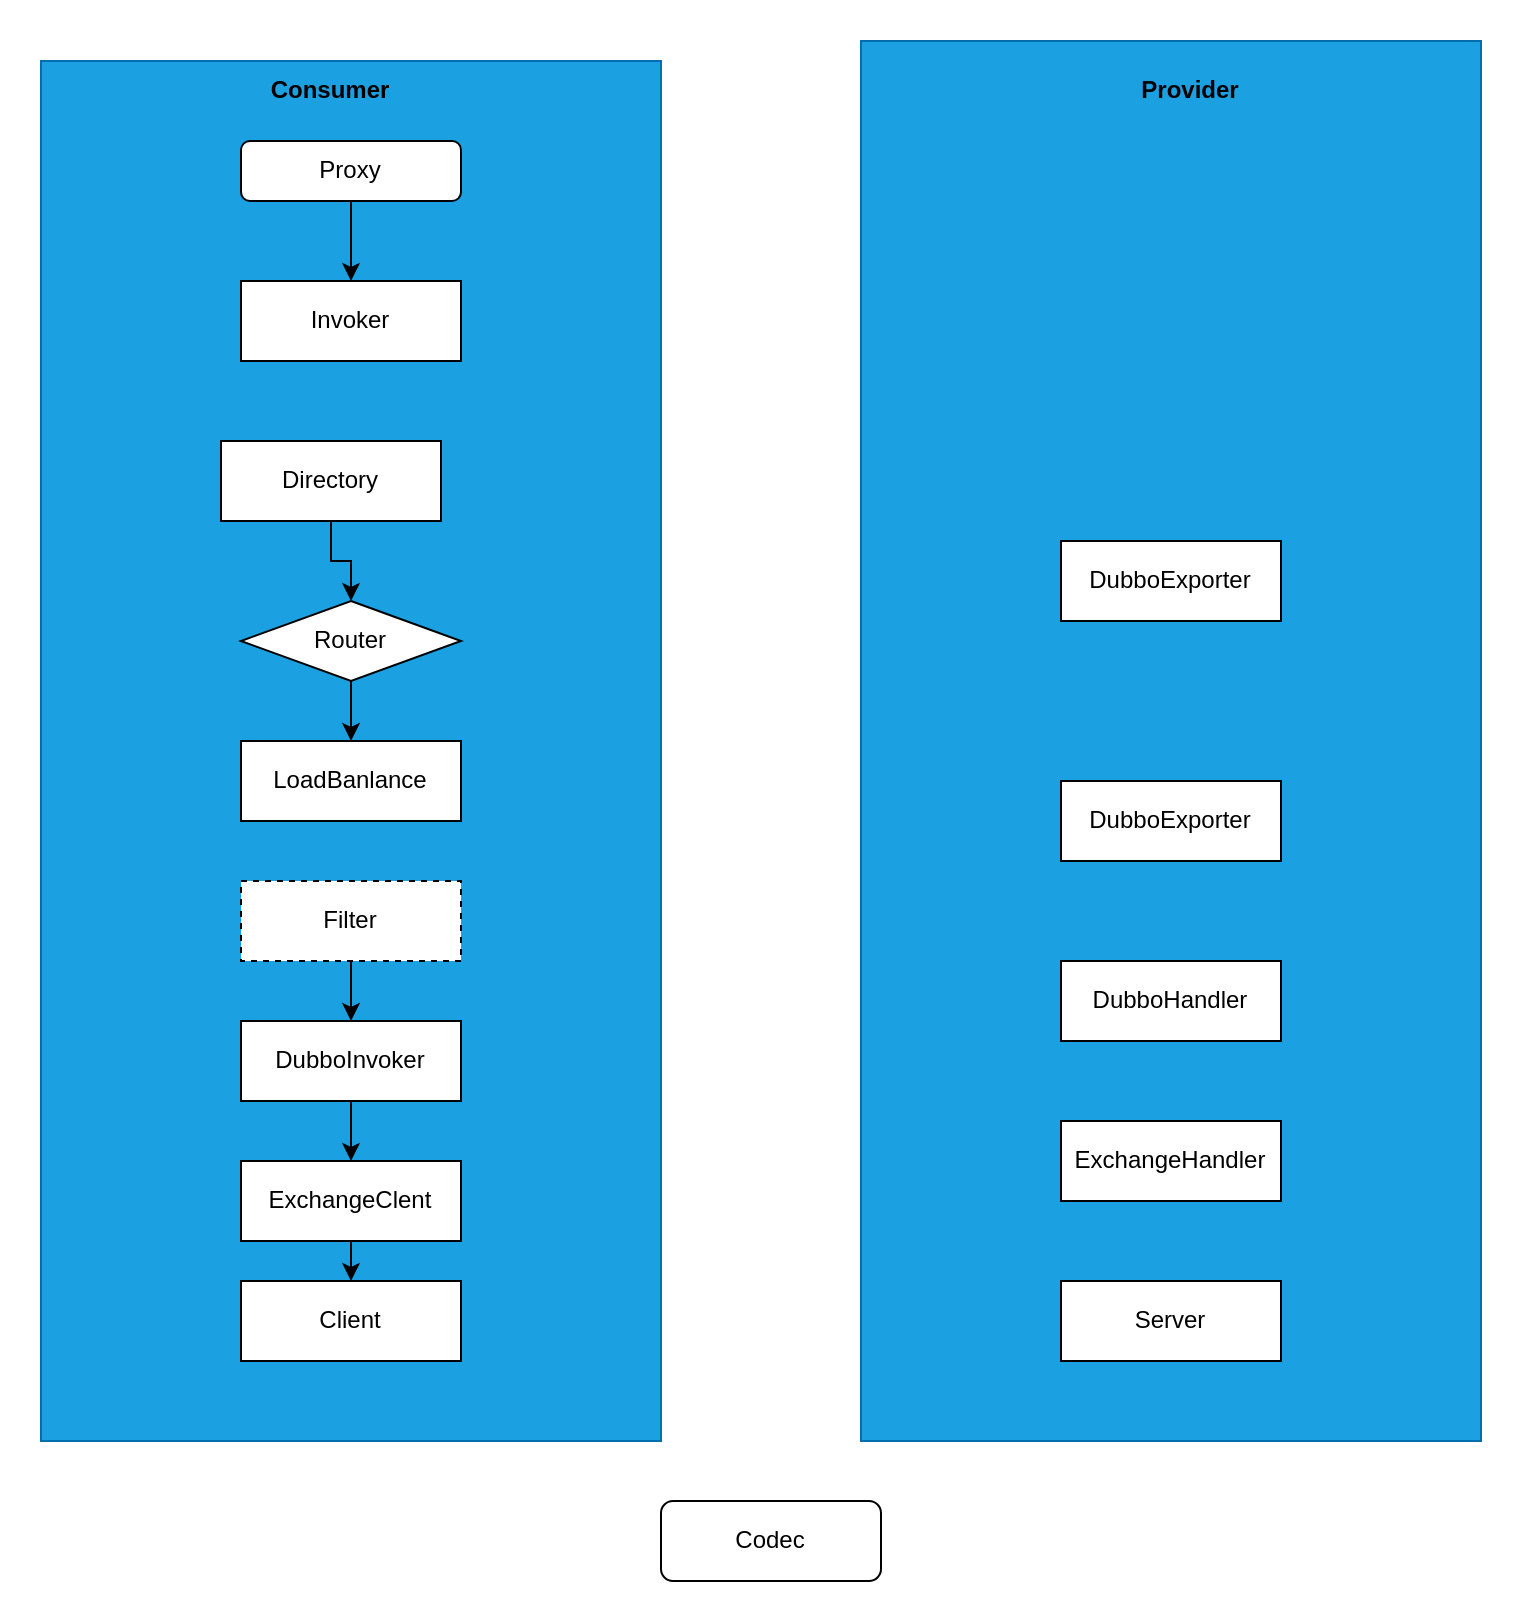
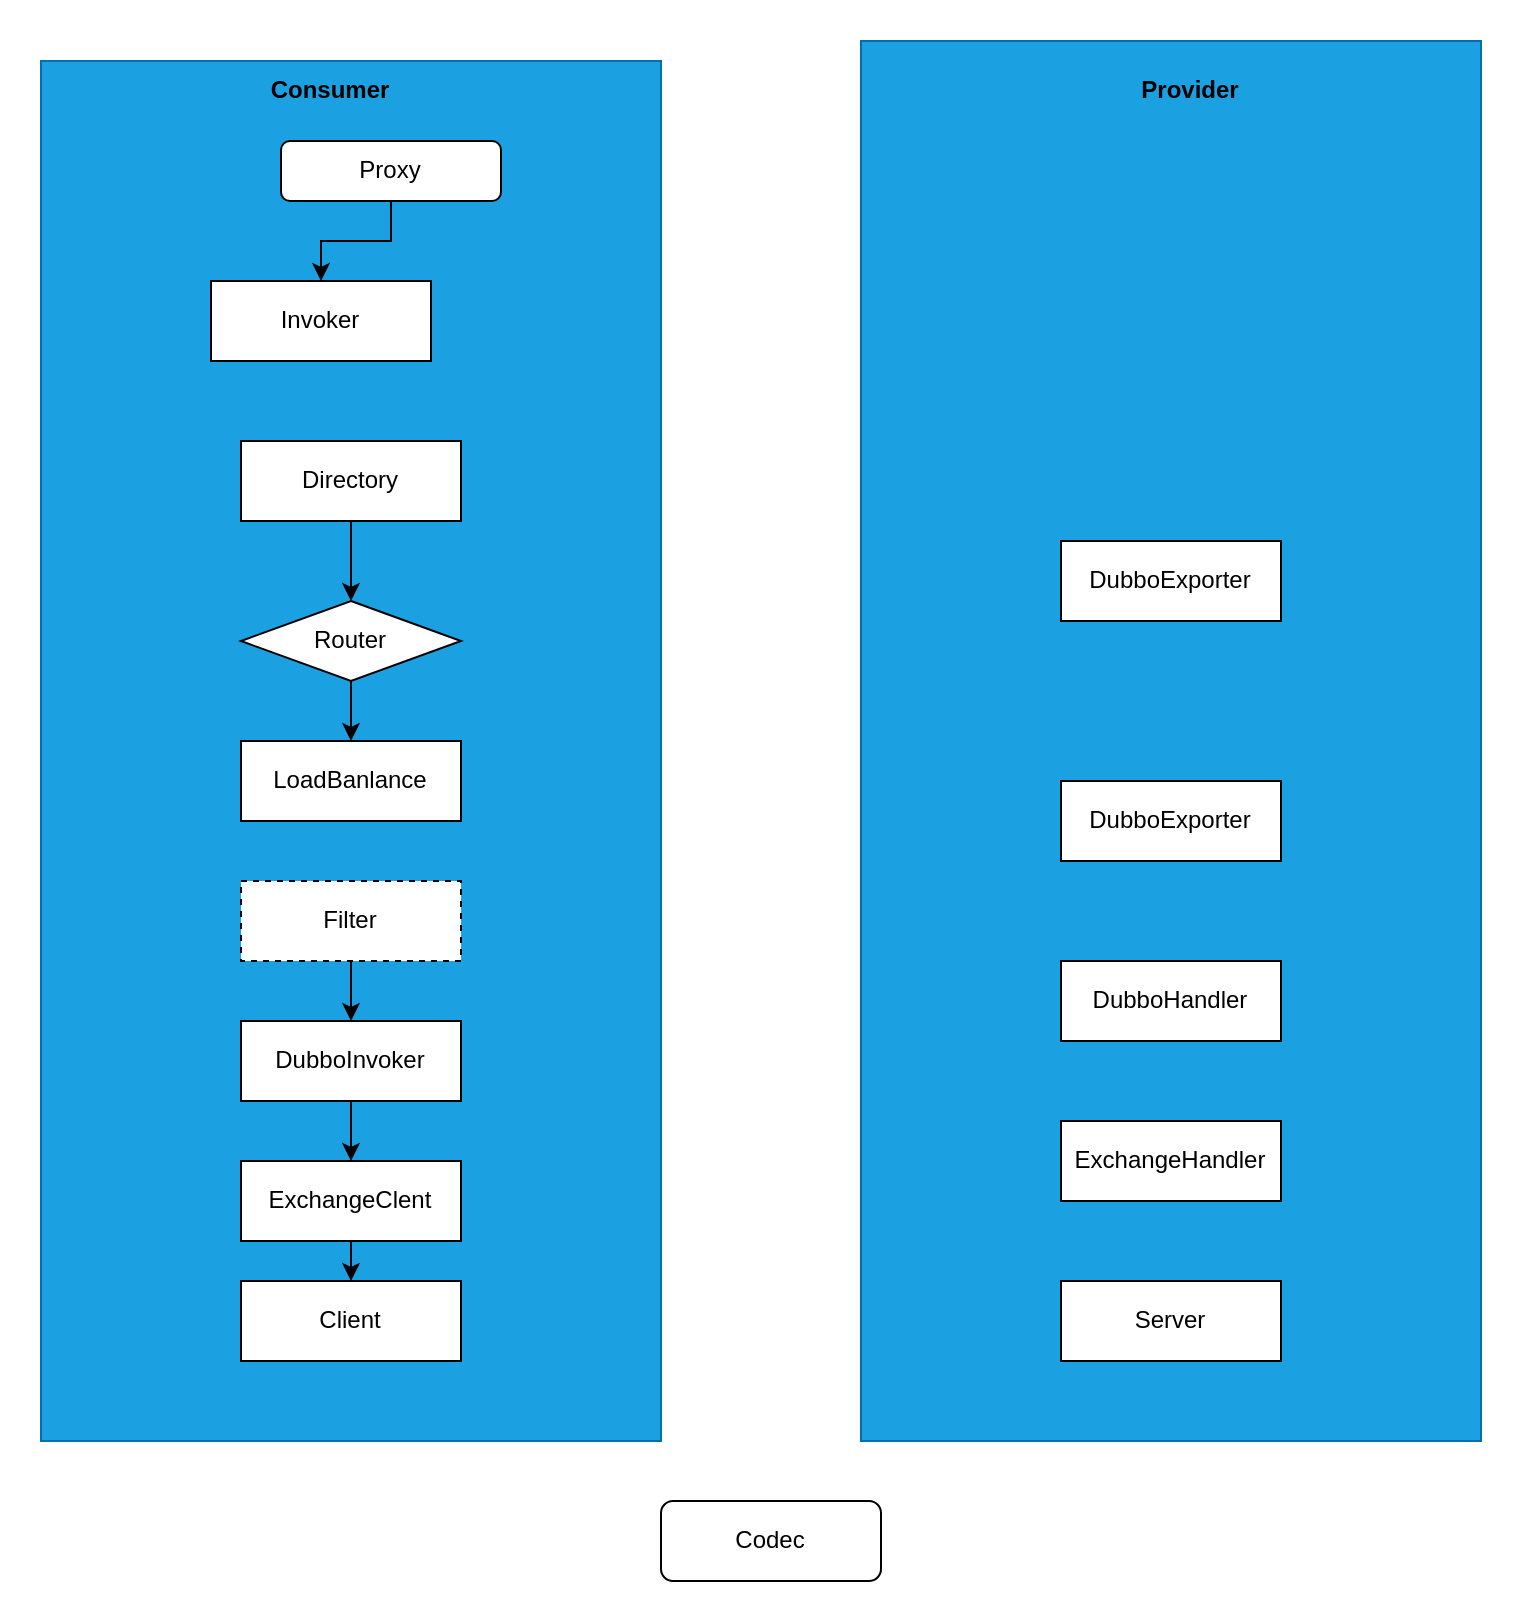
(351, 171) -> (391, 171)
(351, 321) -> (321, 321)
(331, 481) -> (351, 481)
